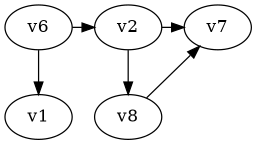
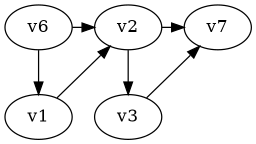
none -> (79, 77)
(128, 117) -> (128, 117)
